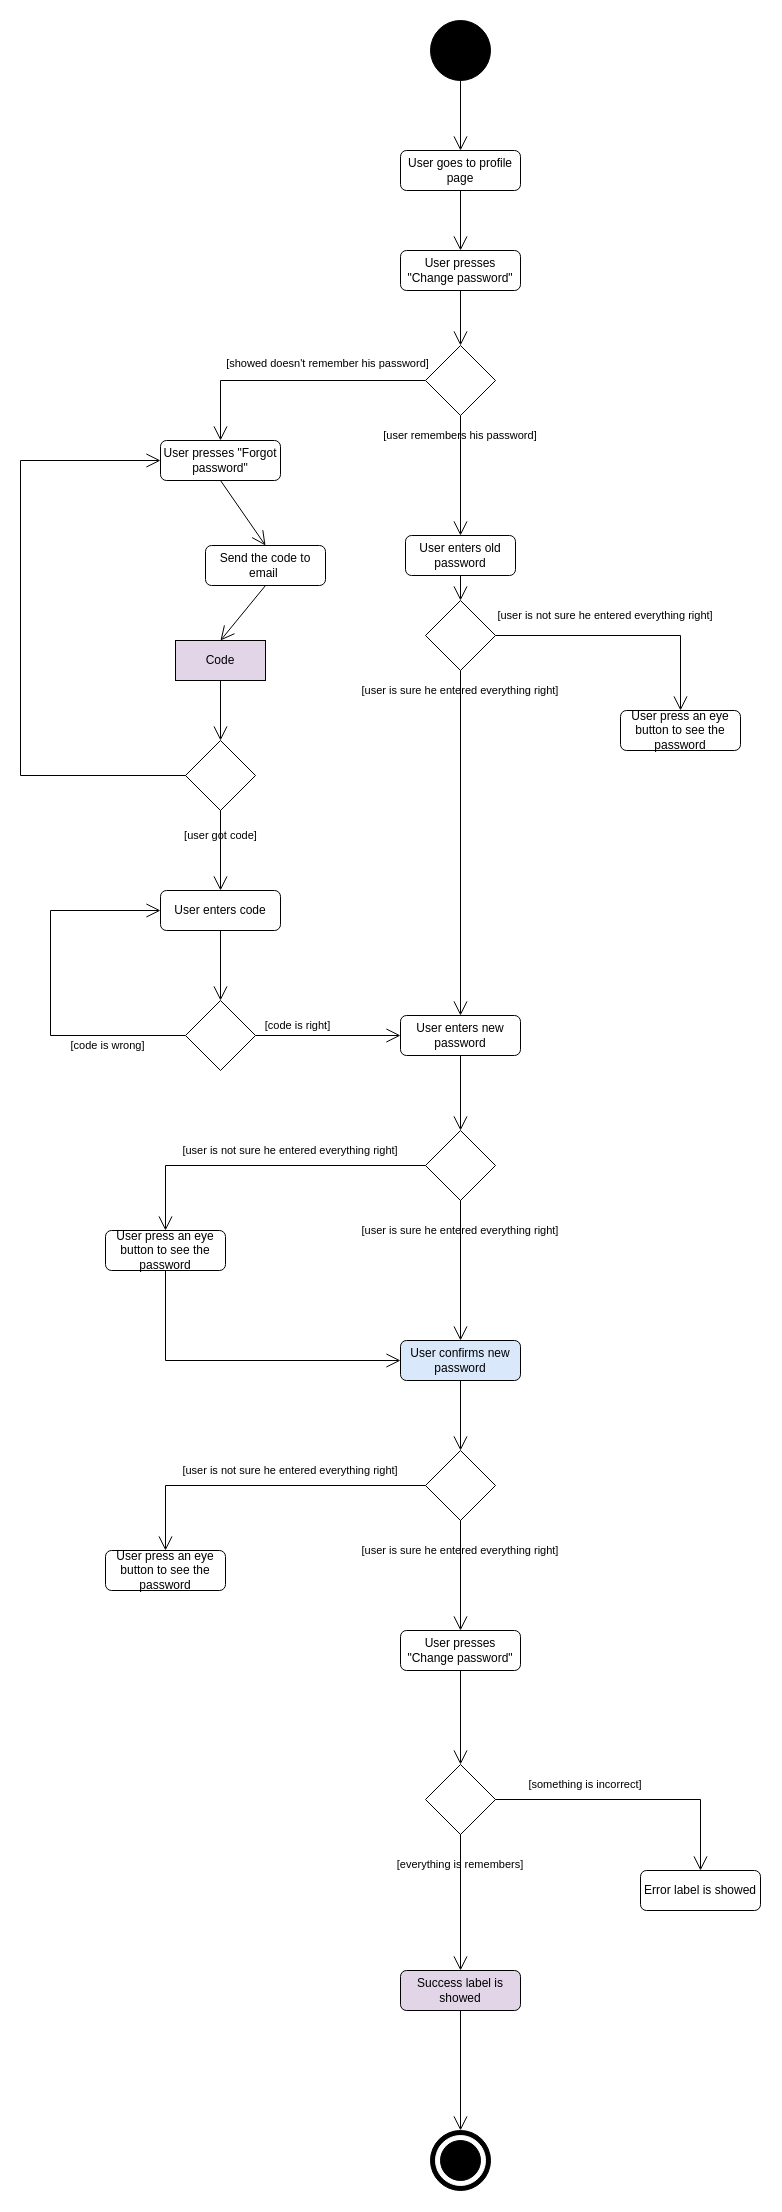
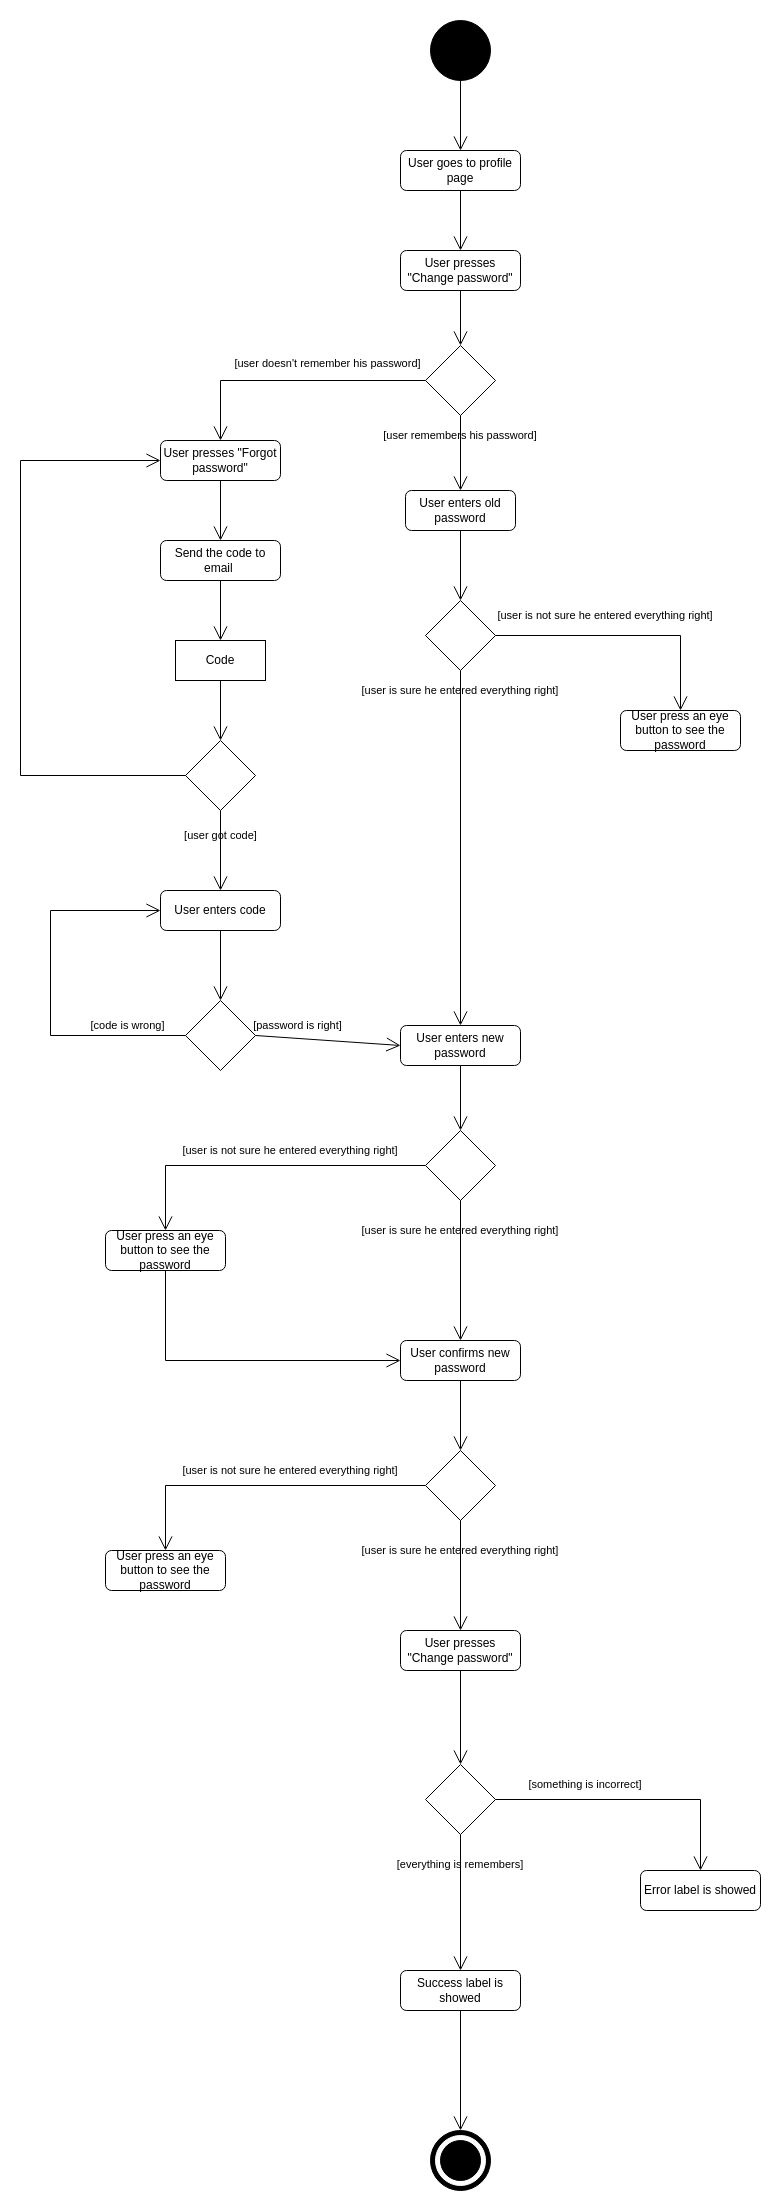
(328, 364) -> (328, 364)
(461, 556) -> (461, 511)
(266, 566) -> (221, 561)
(221, 661) -> (221, 661)
(298, 1026) -> (298, 1026)
(461, 1036) -> (461, 1046)
(108, 1046) -> (128, 1026)
(461, 1361) -> (461, 1361)
(461, 1991) -> (461, 1991)
